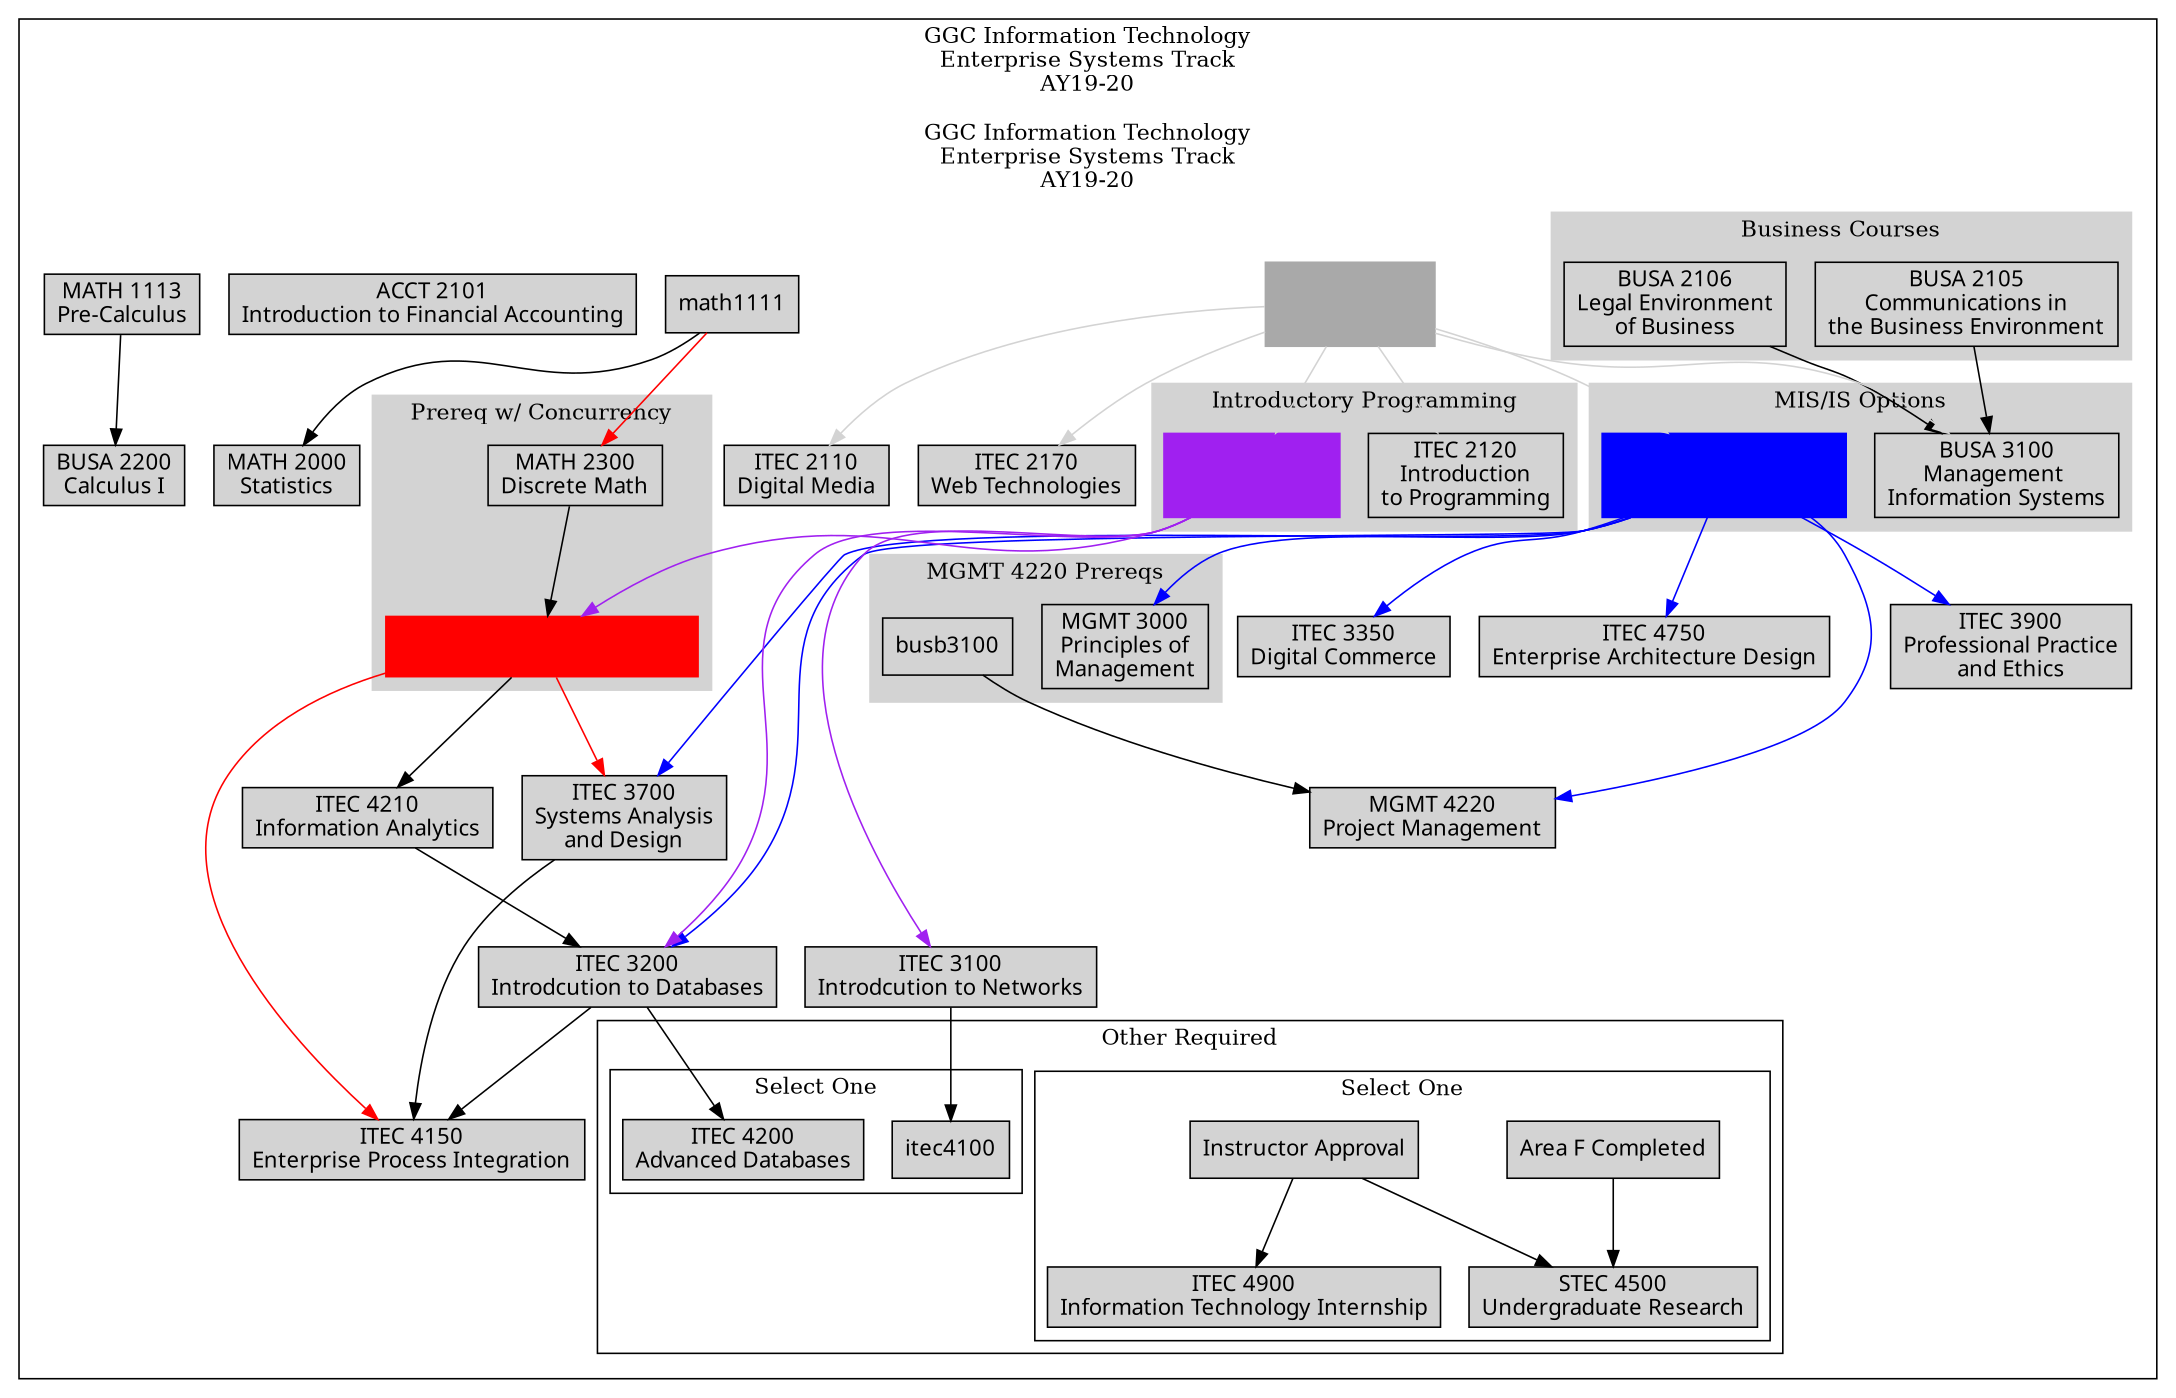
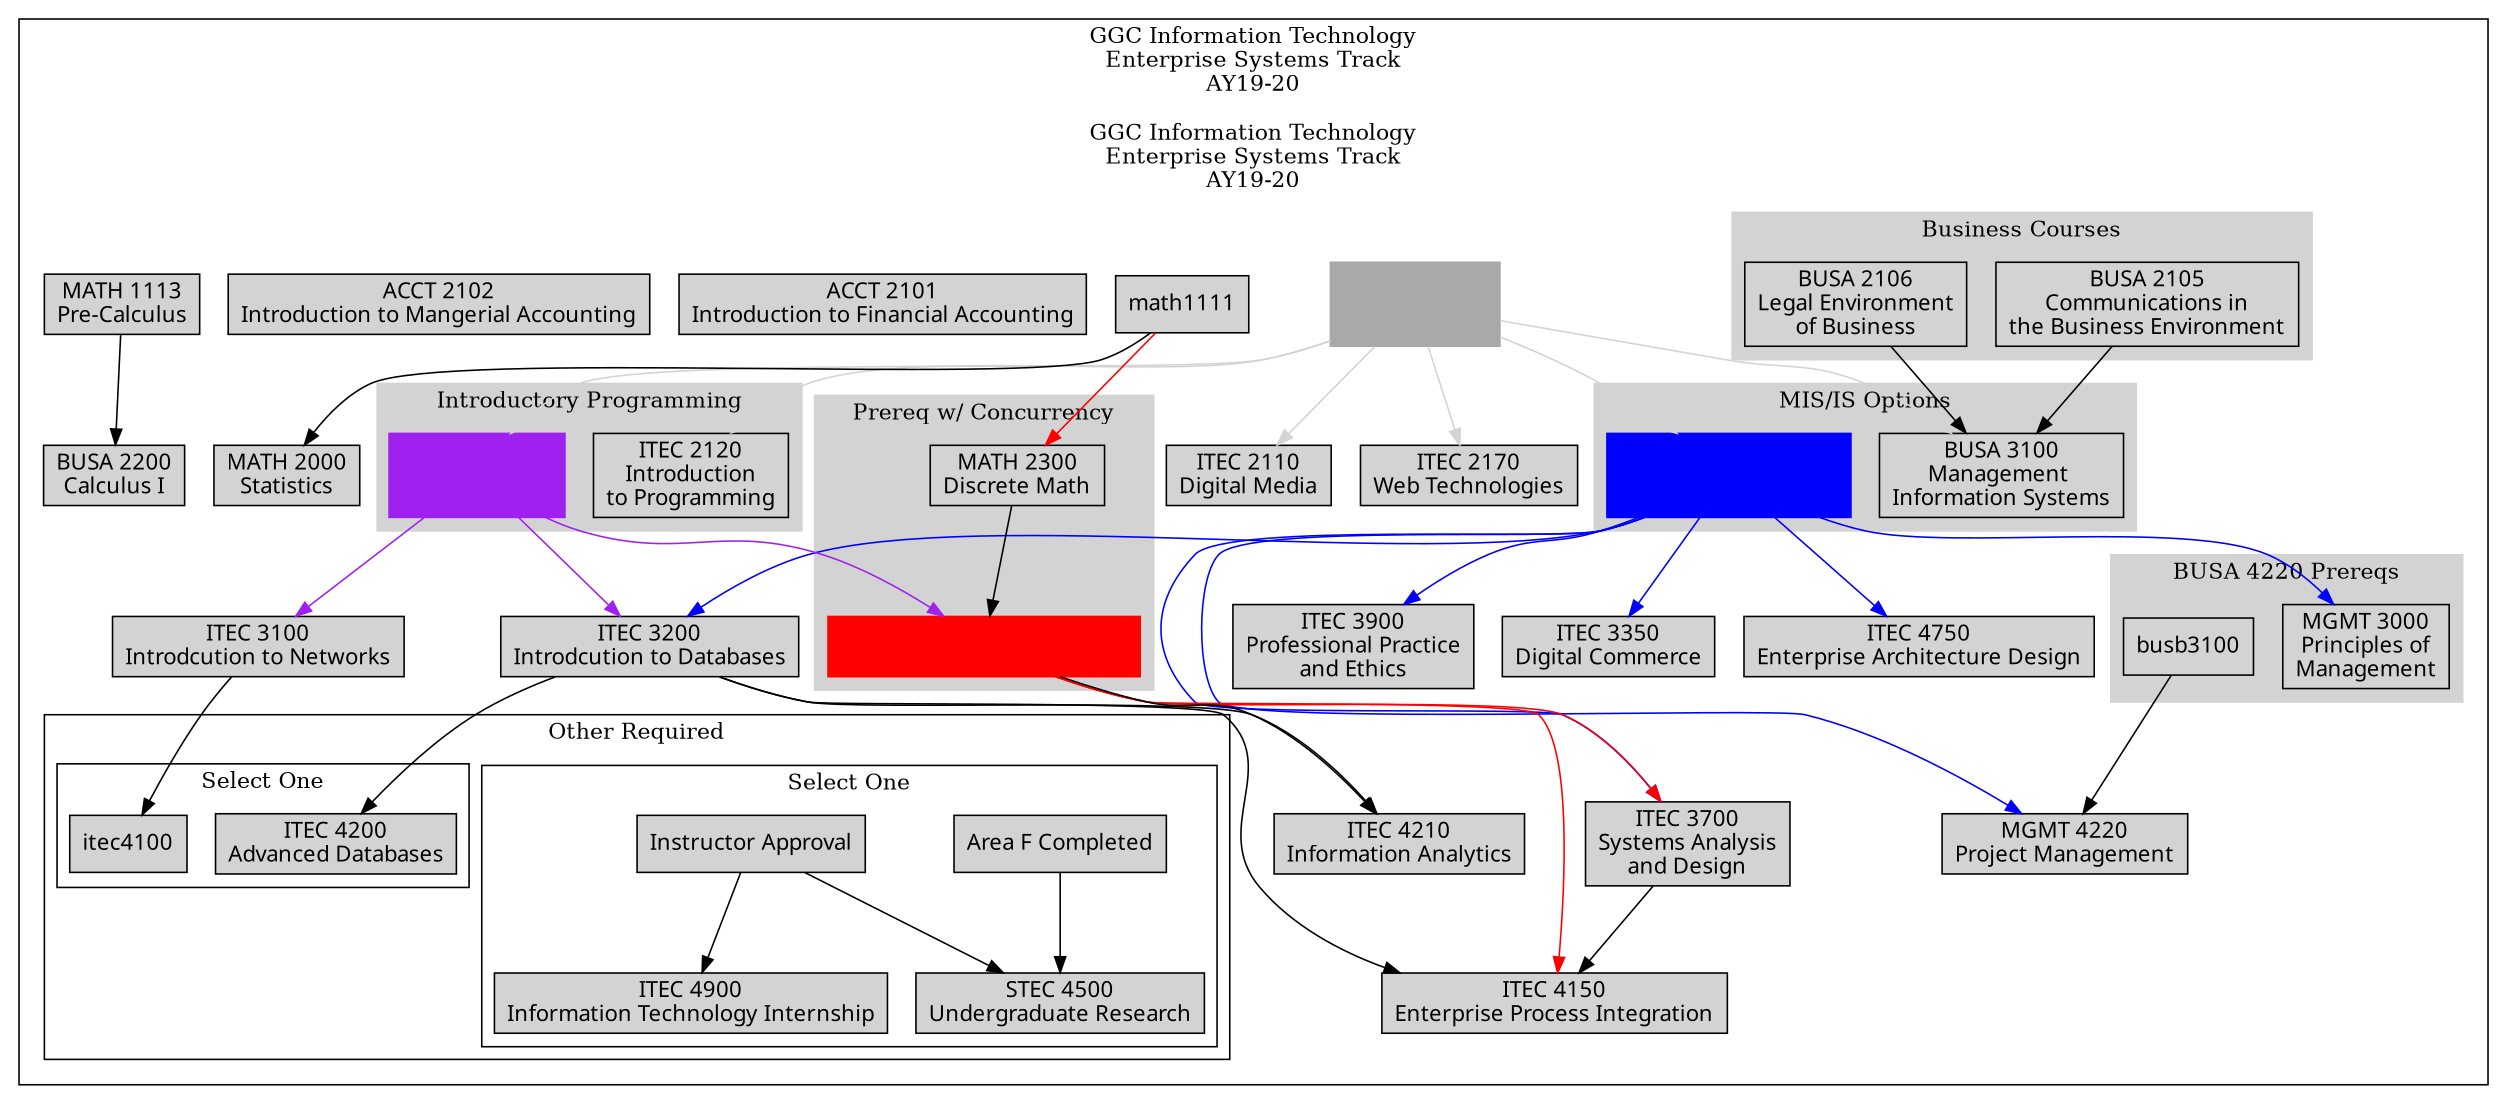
none -> (439, 304)
(1046, 573) -> (2287, 573)
(491, 893) -> (1056, 705)
